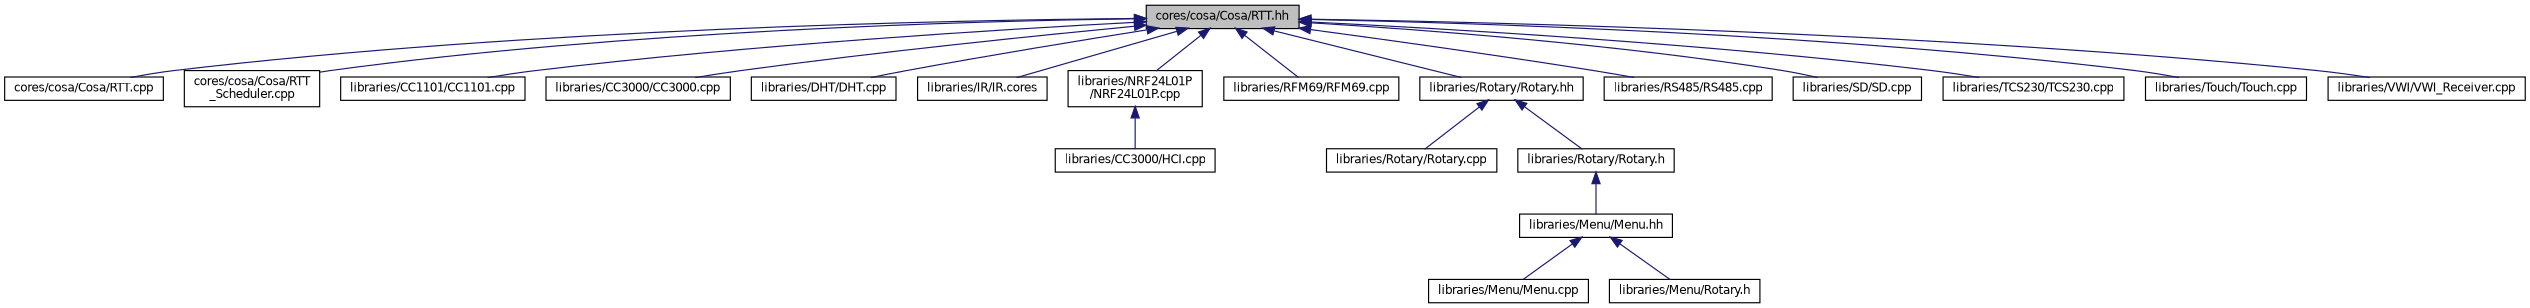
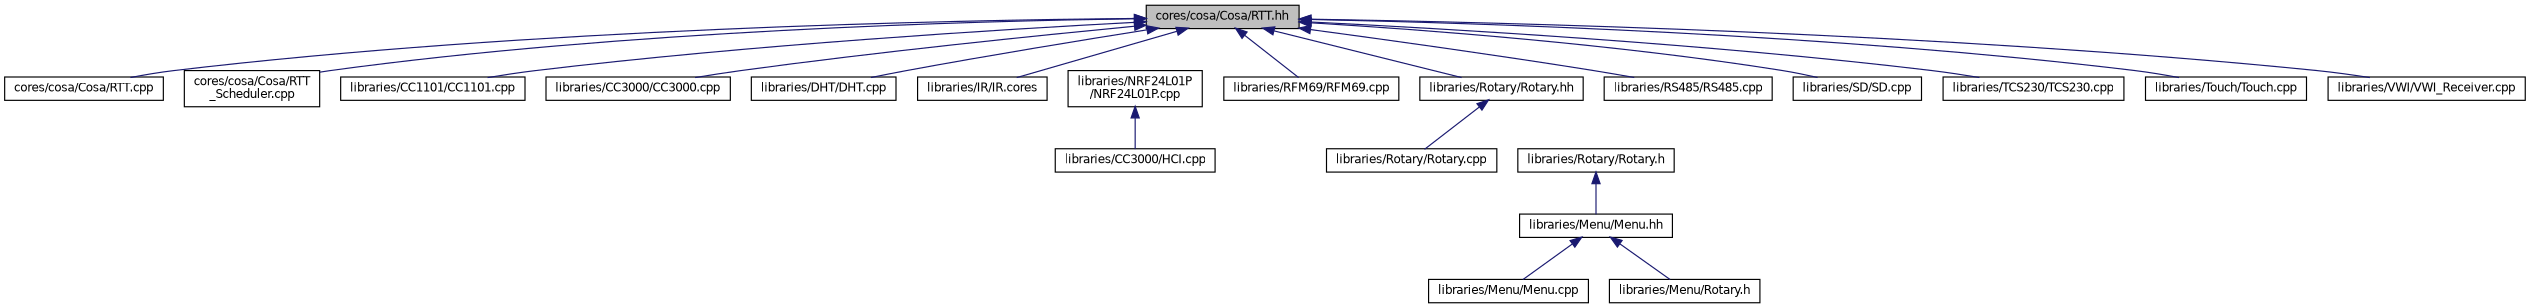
(1178, 53) -> none
(1554, 128) -> none
